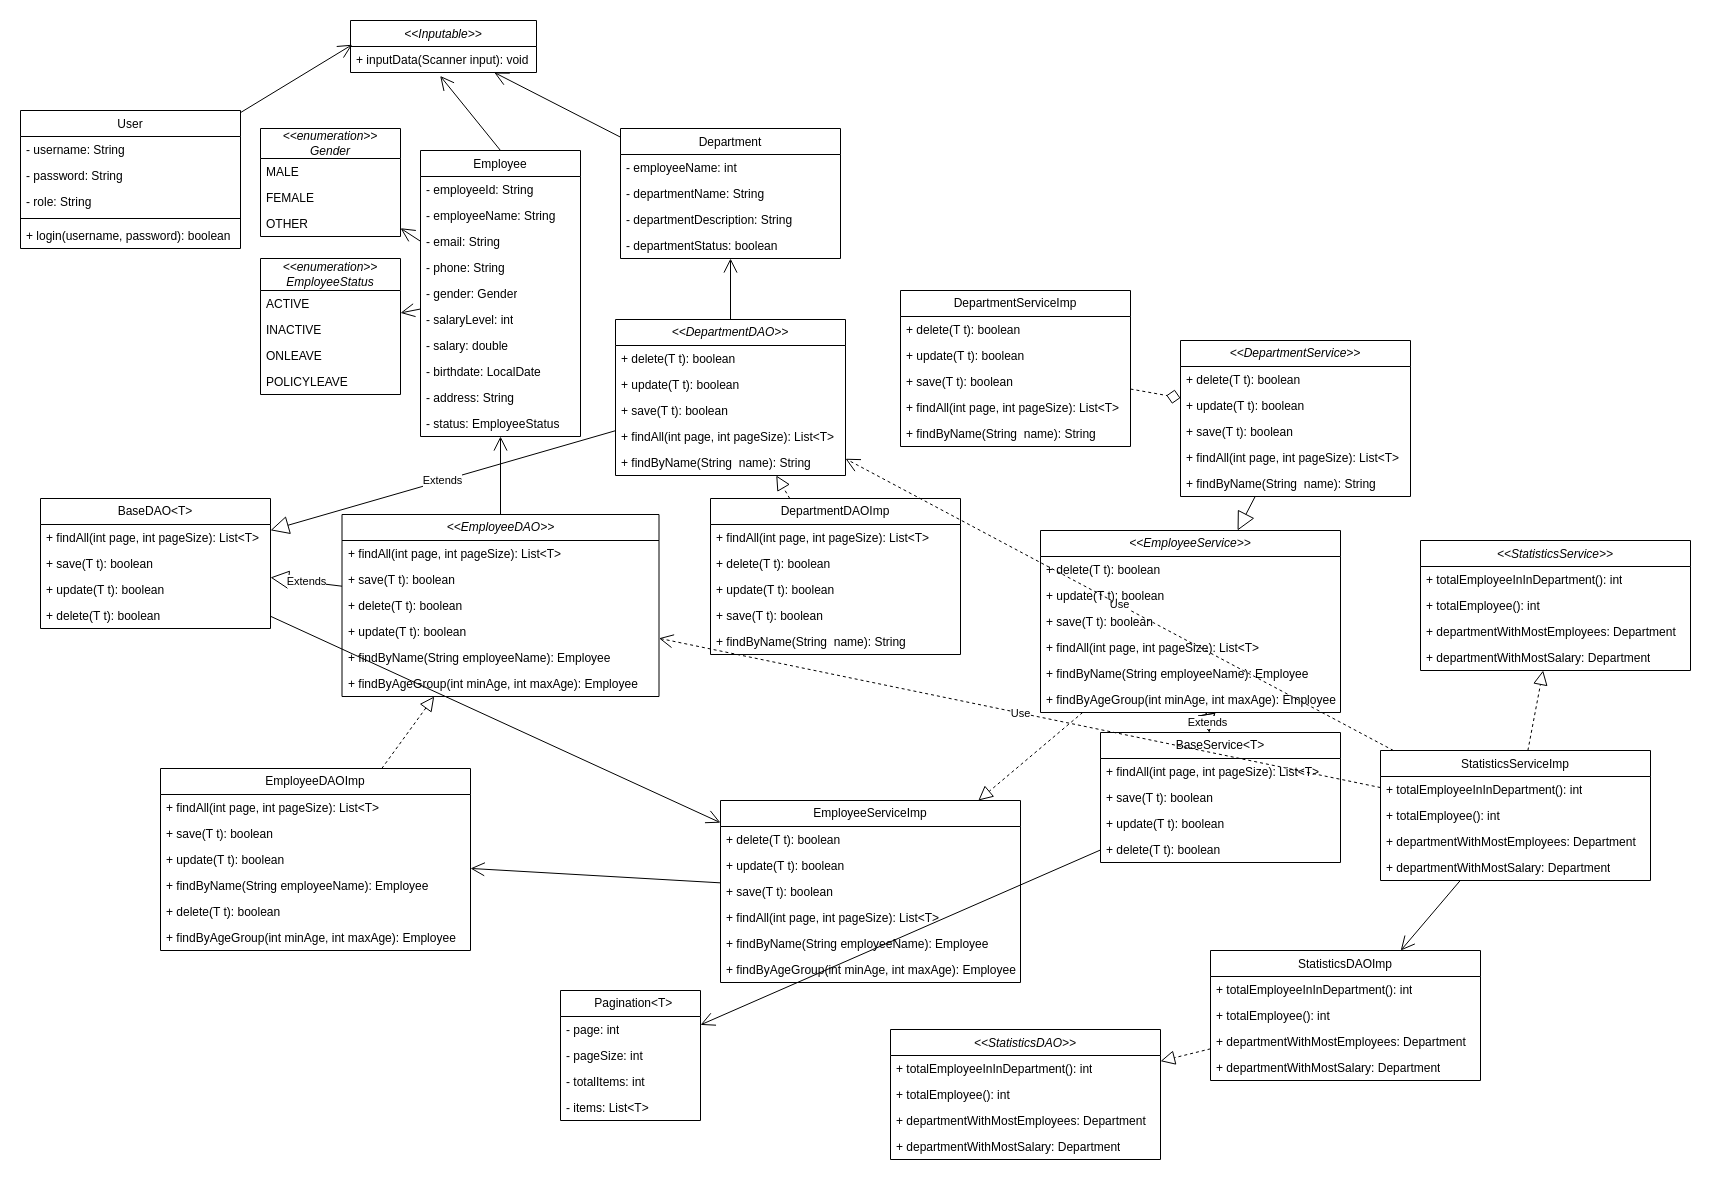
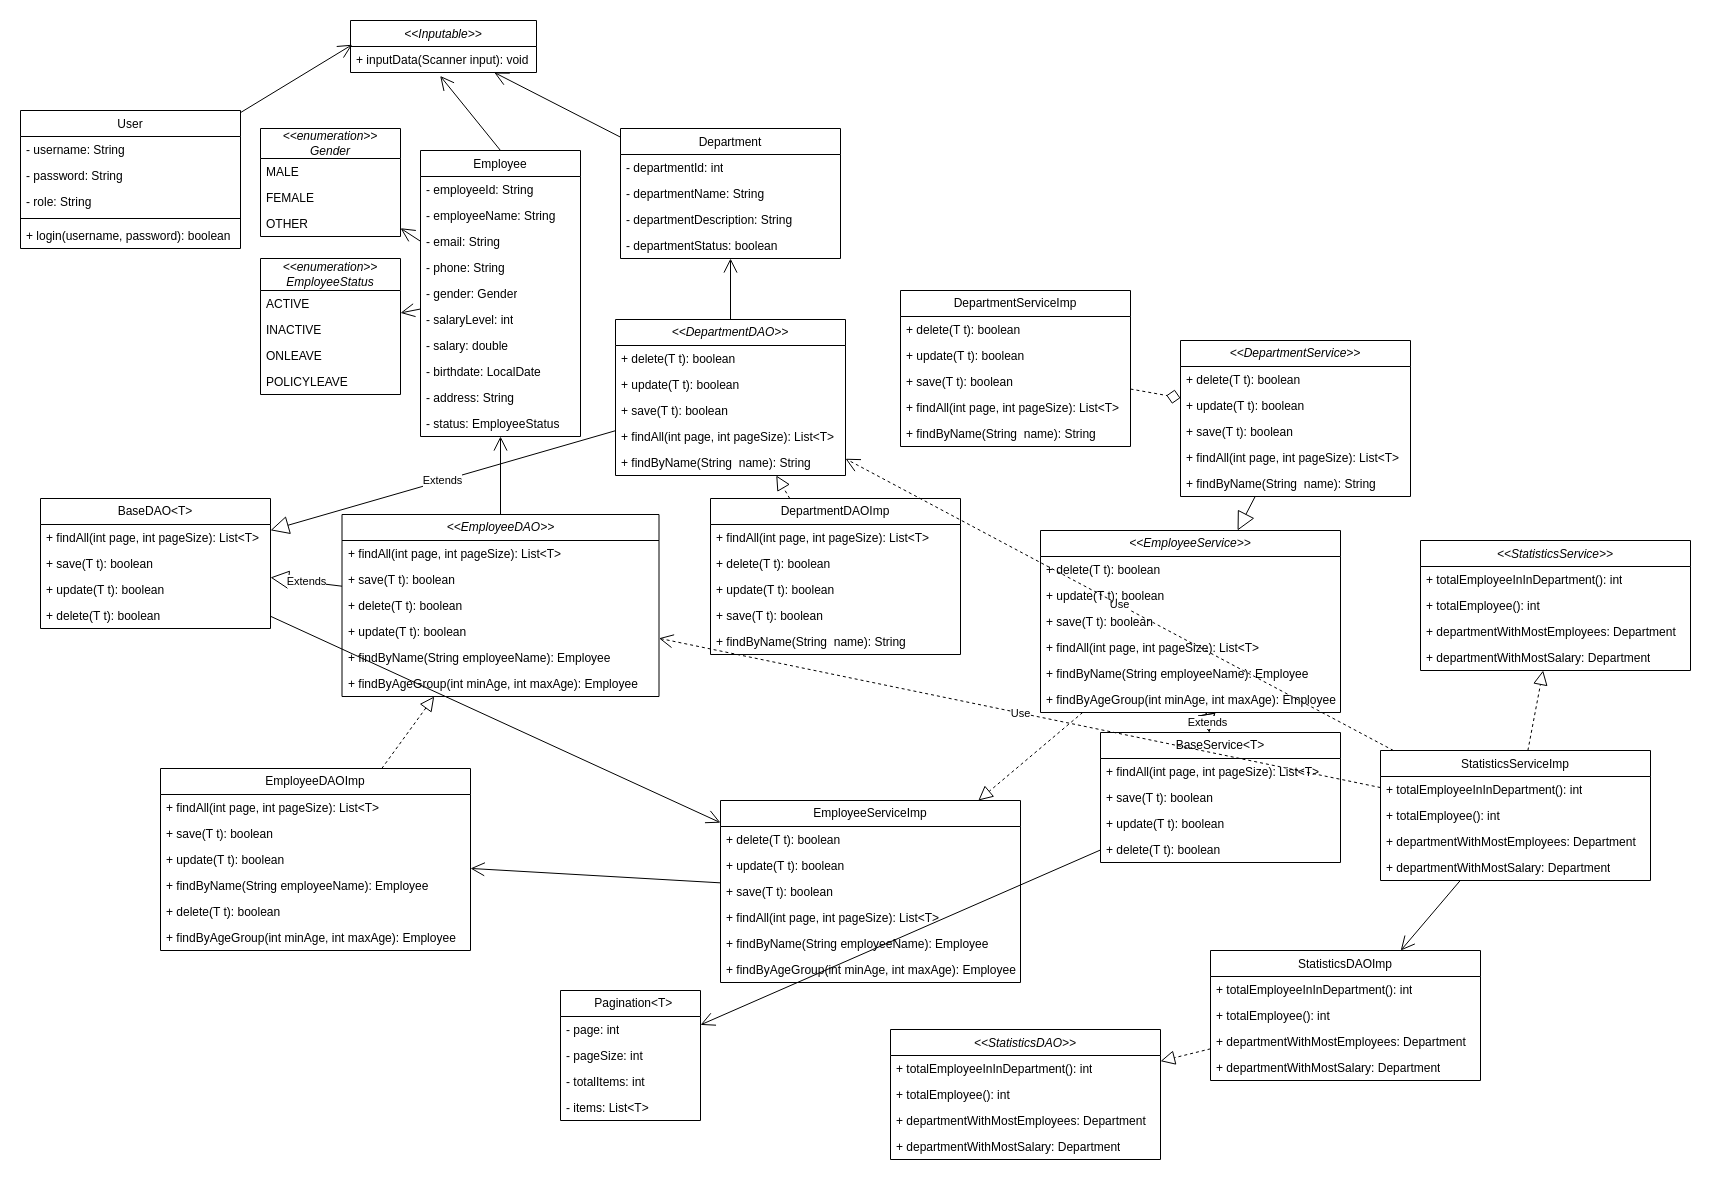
(683, 169) -> (684, 169)
